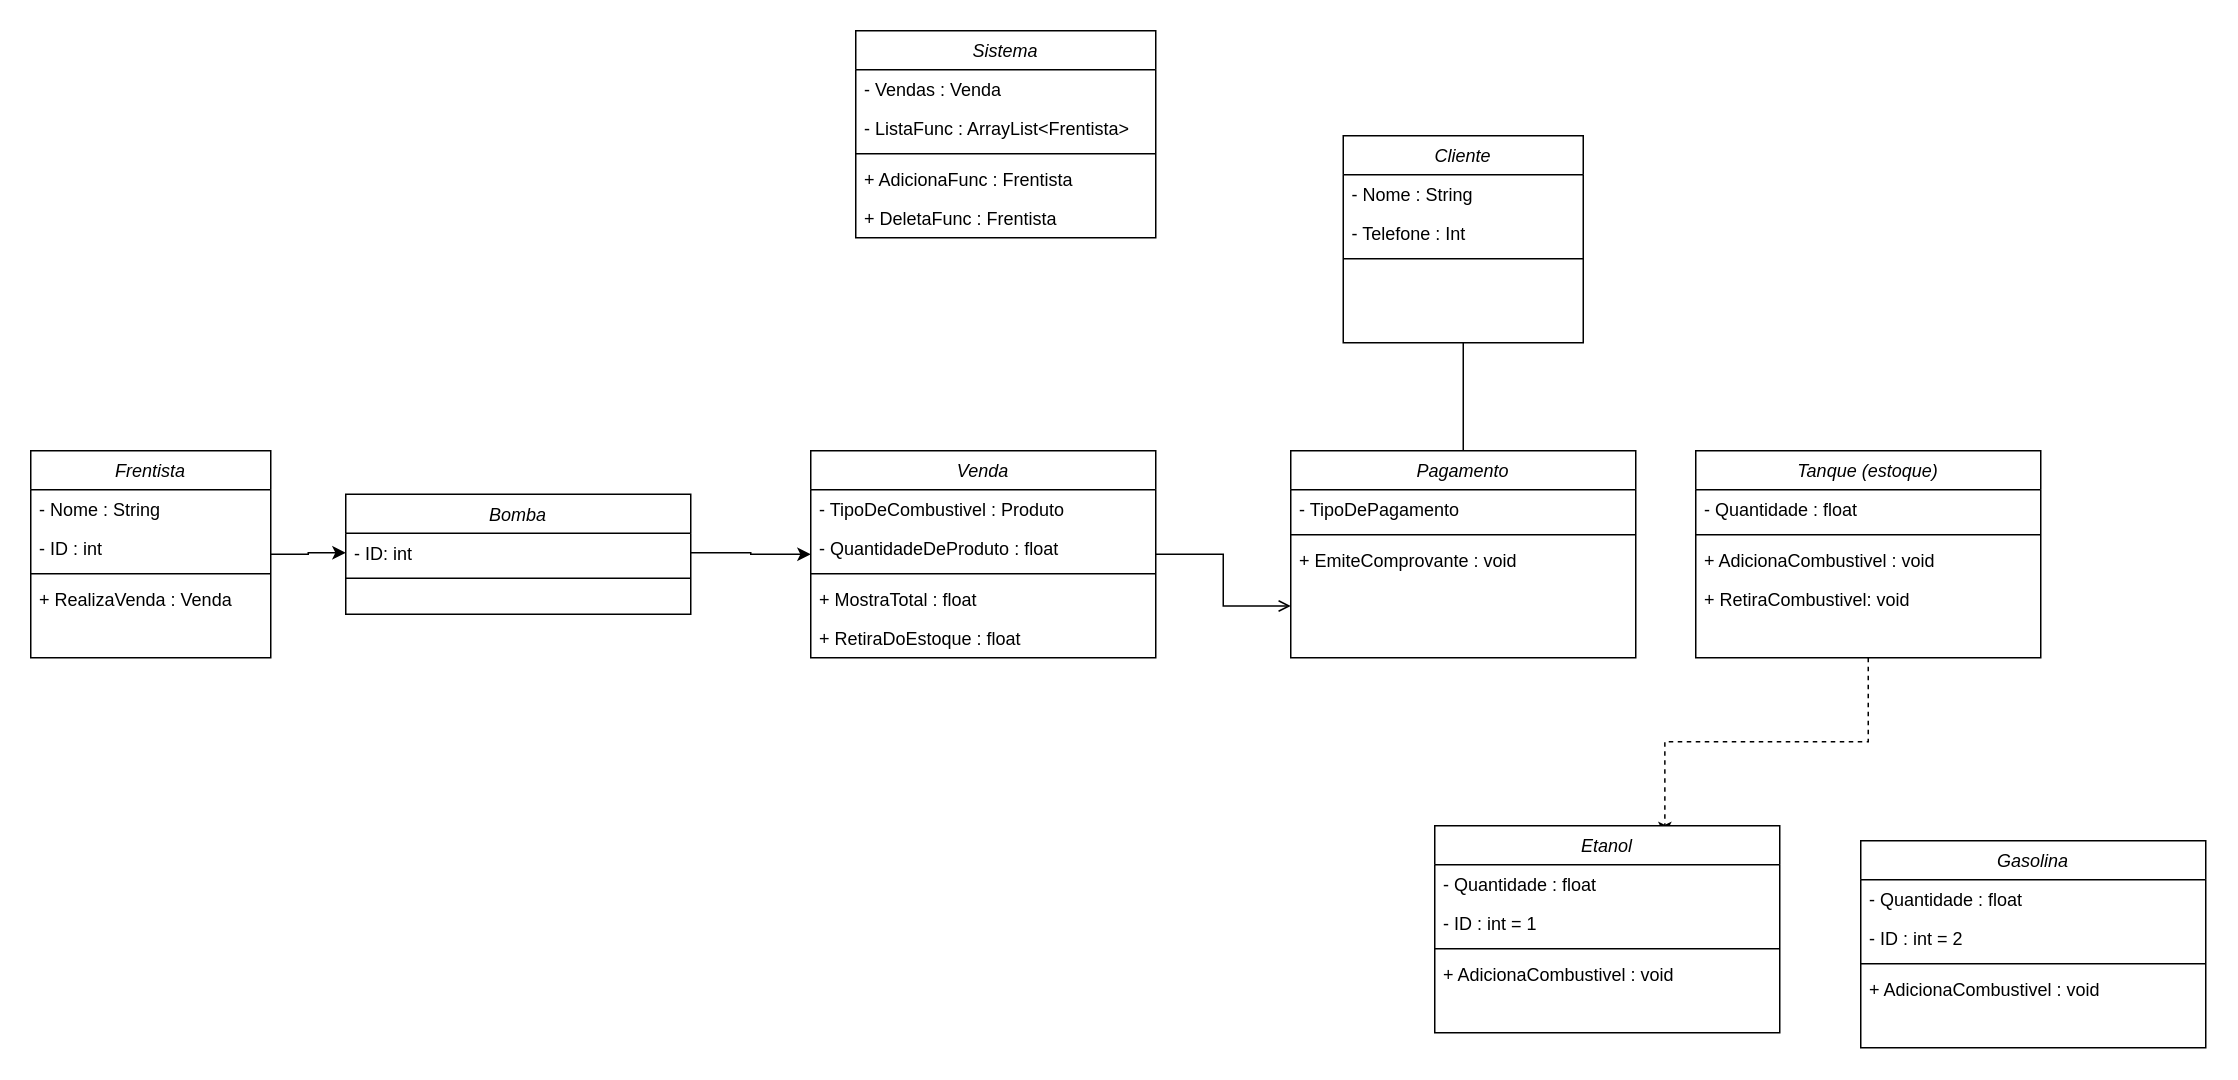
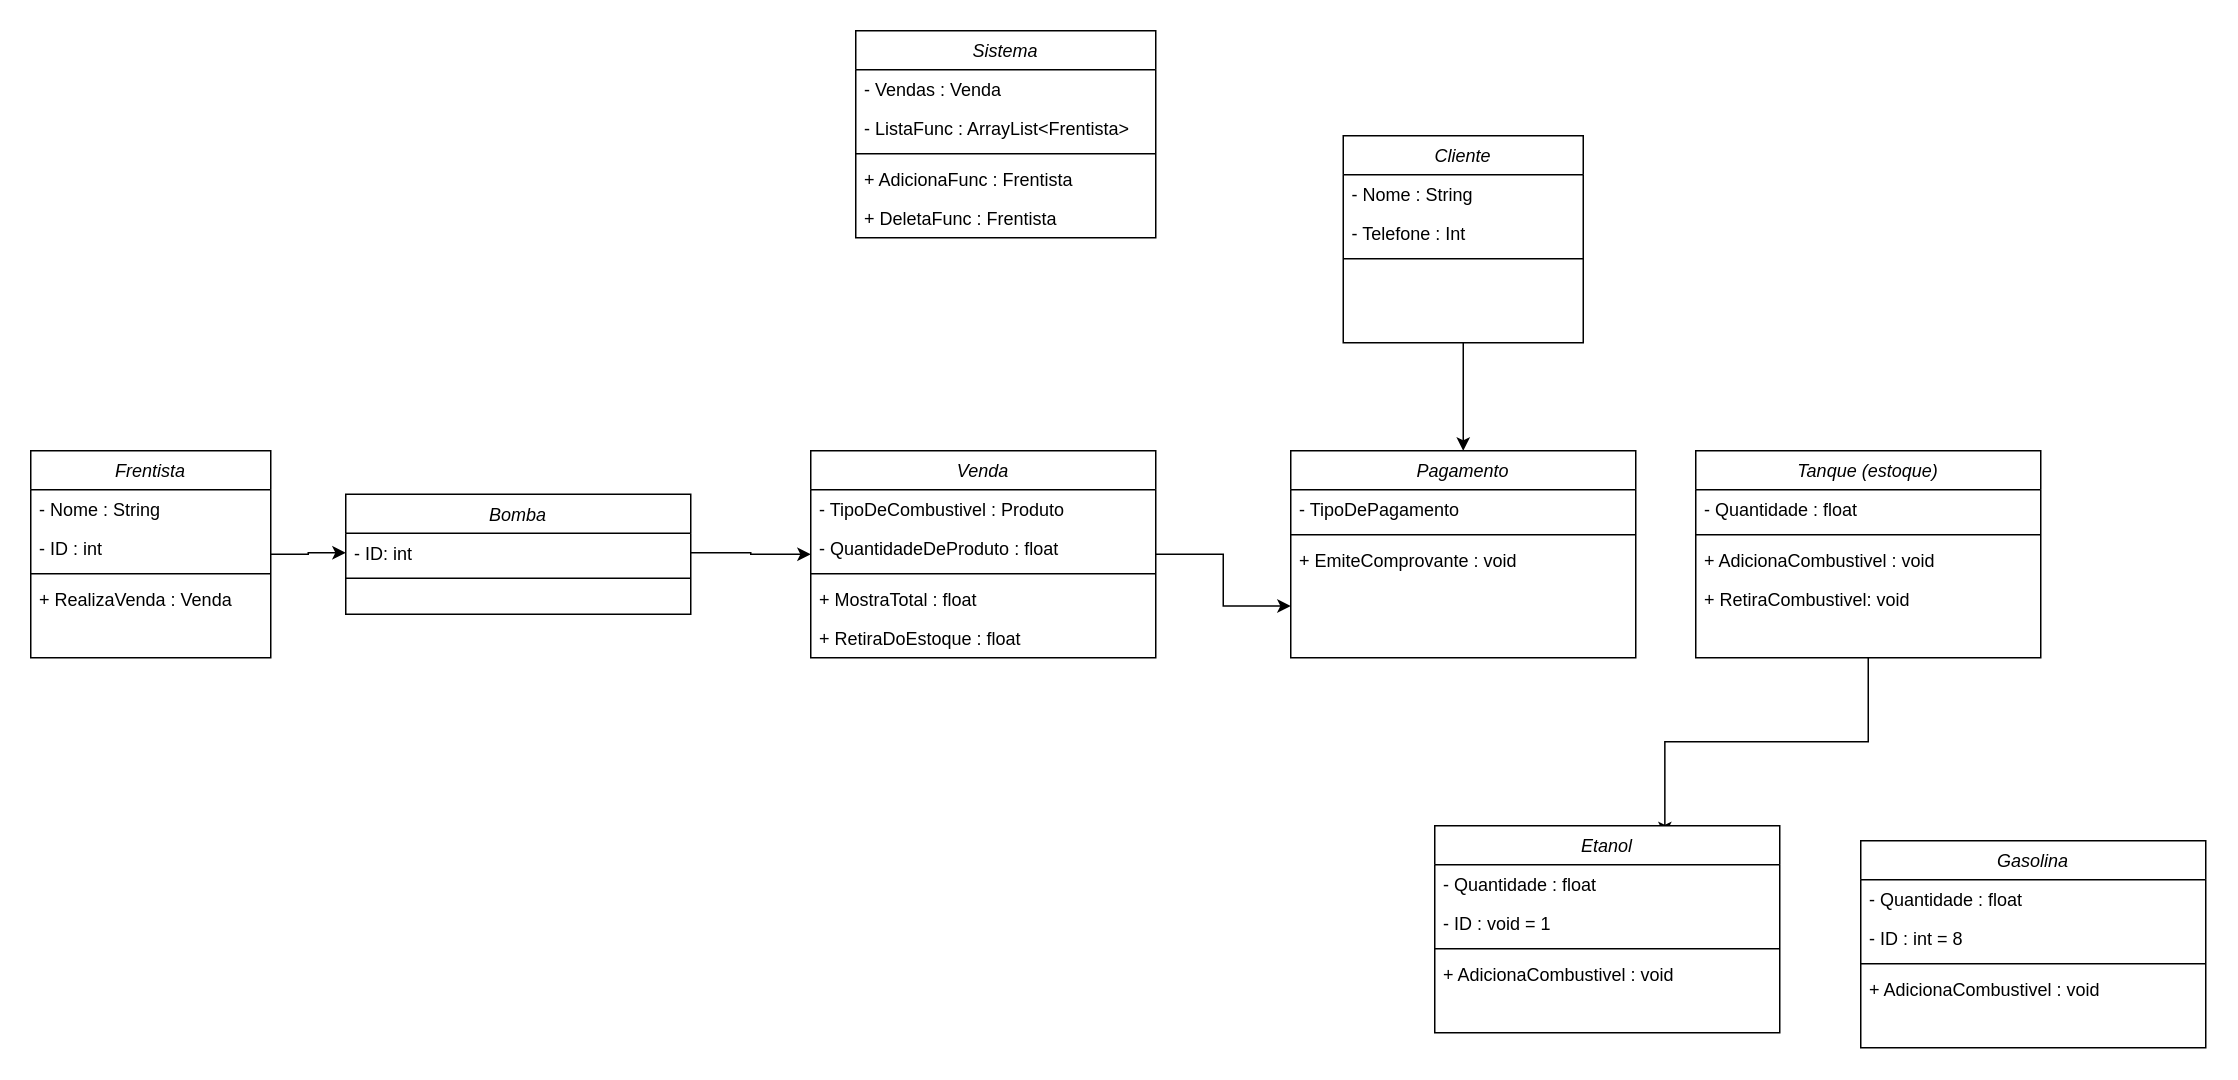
(1463, 443) -> (1463, 439)
(1281, 606) -> (1279, 606)
(1767, 742) -> (1767, 742)
(1497, 924) -> (1502, 924)
(1923, 939) -> (1923, 939)
